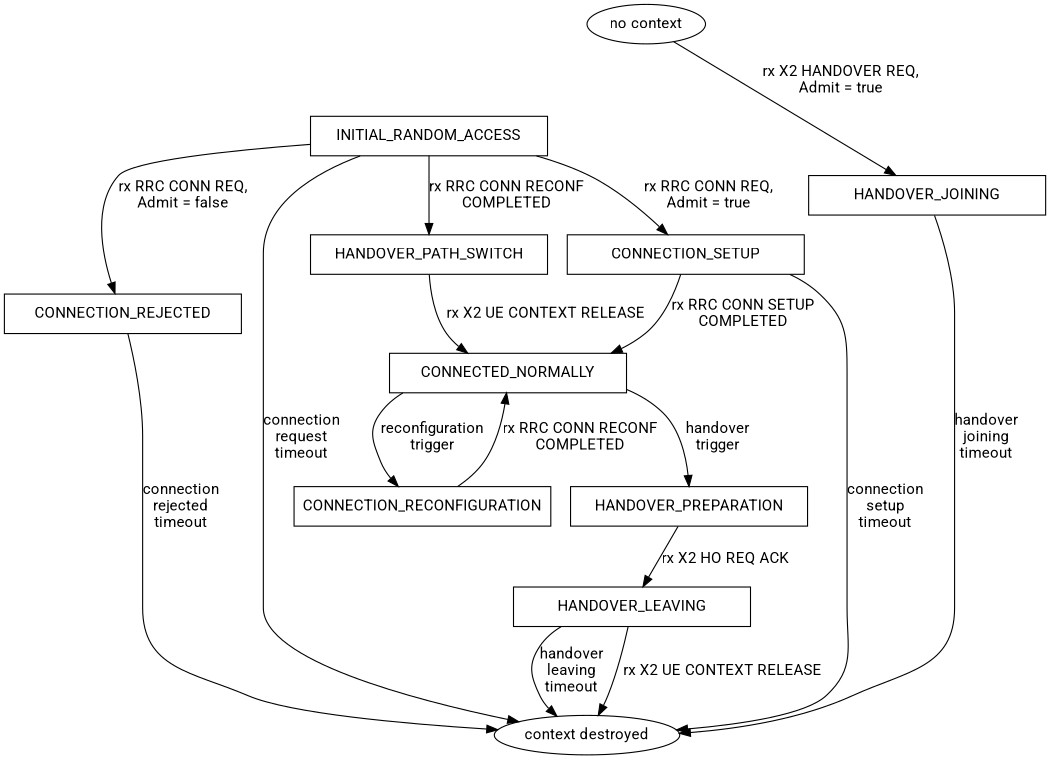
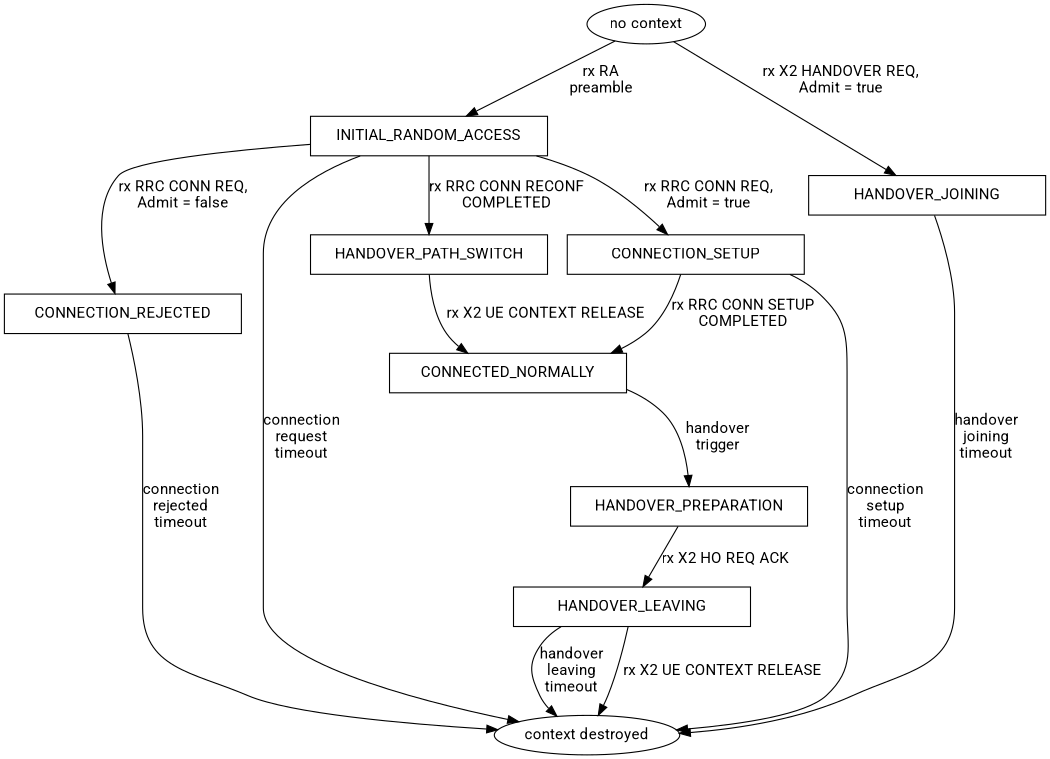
none -> (546, 76)
(422, 506) -> none
